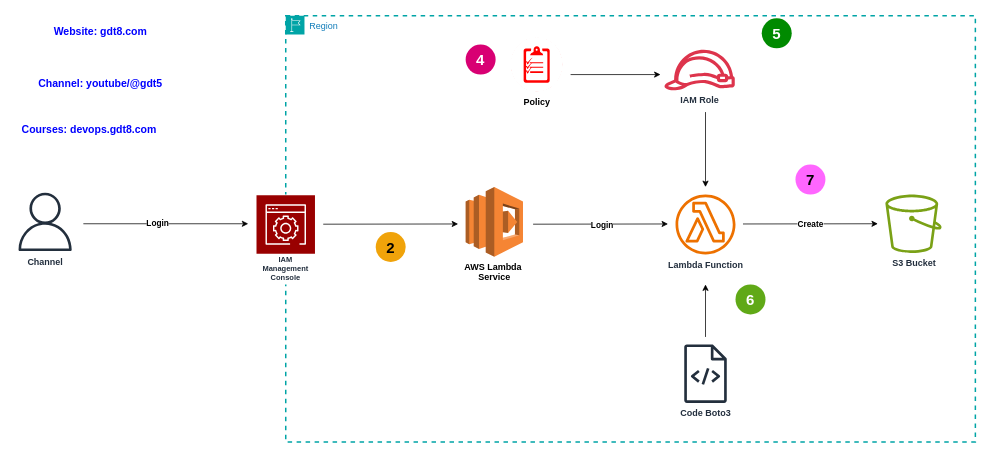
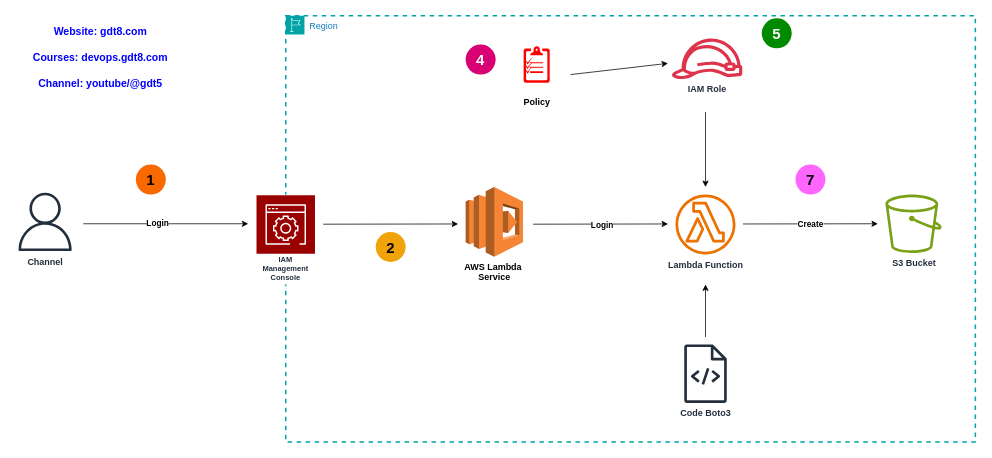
(699, 70) -> (707, 59)
(89, 129) -> (100, 58)
none -> (150, 180)
(750, 300) -> none
